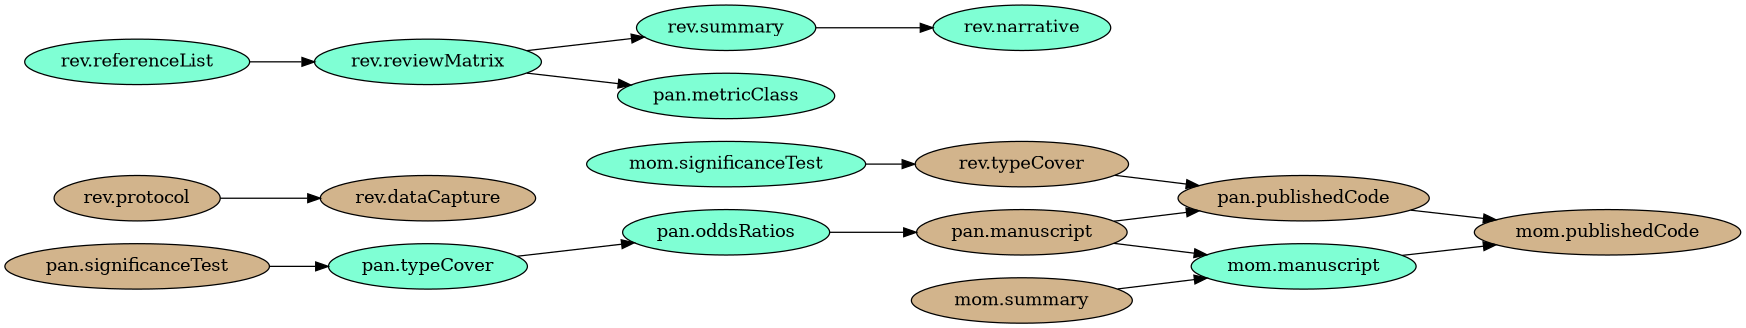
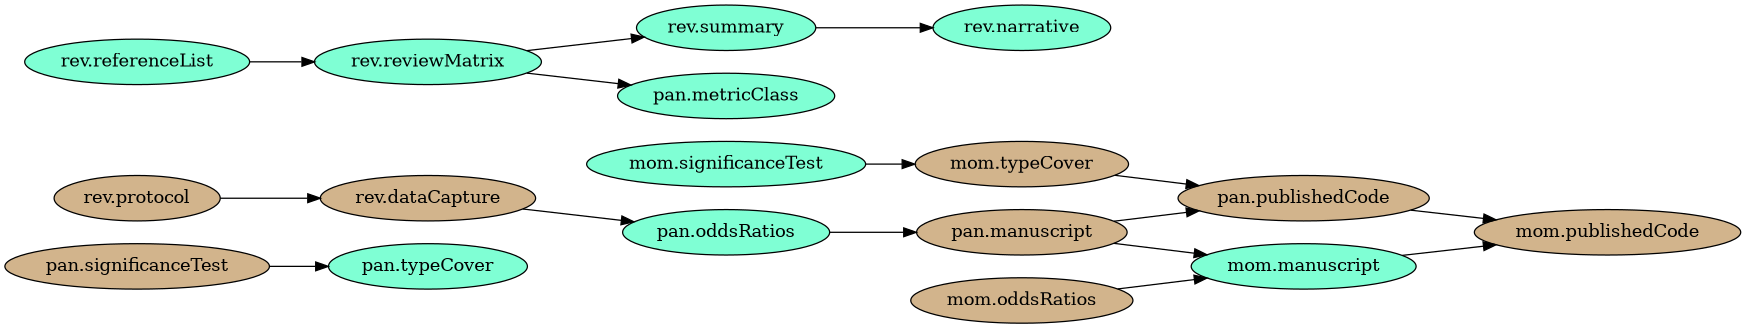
(1022, 164) -> (1022, 164)
(569, 250) -> (572, 215)
(1022, 300) -> (1022, 300)
